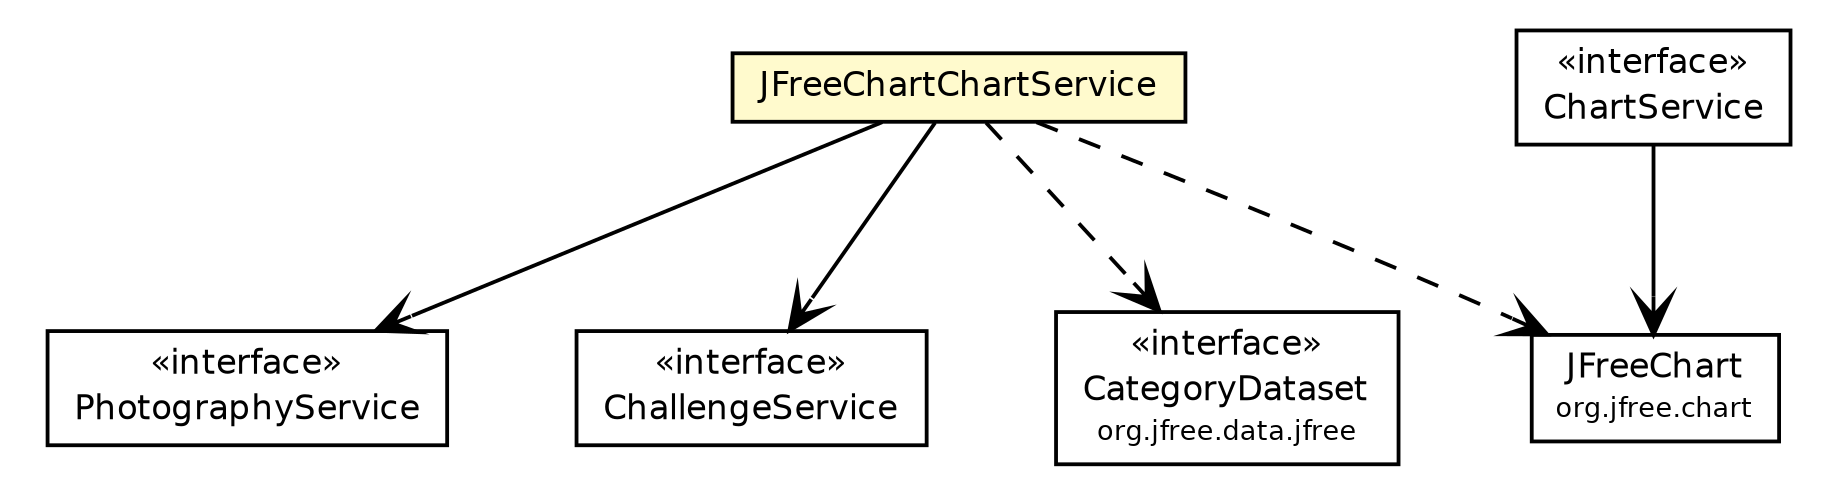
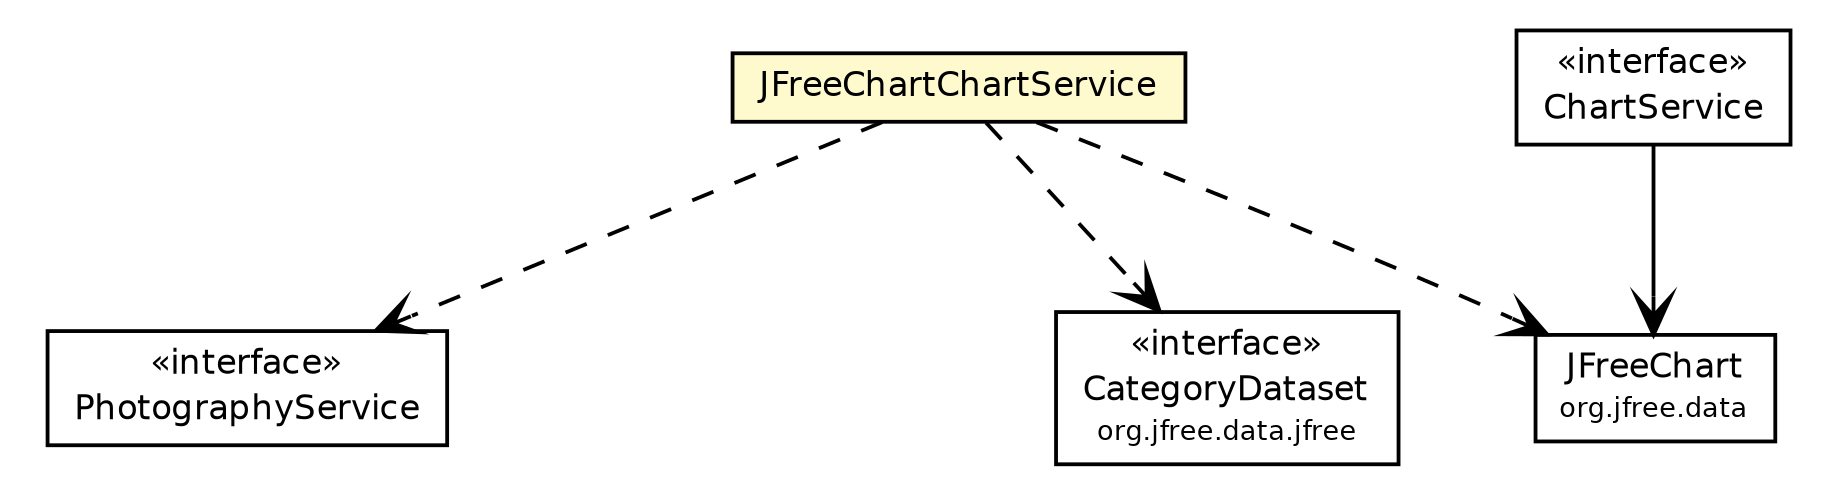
(647, 219) -> (647, 219)
(752, 388) -> none
(1655, 409) -> (1655, 409)
